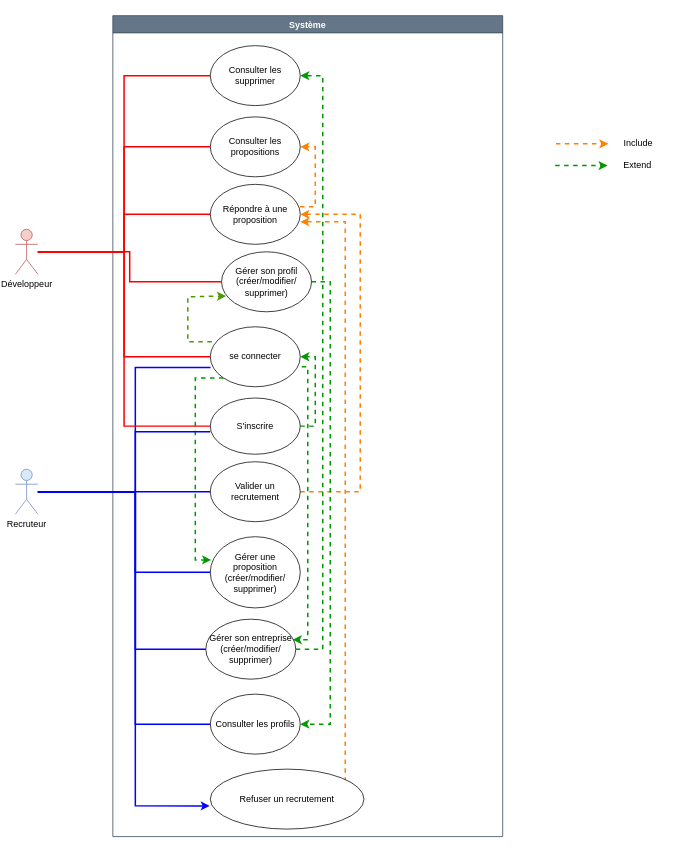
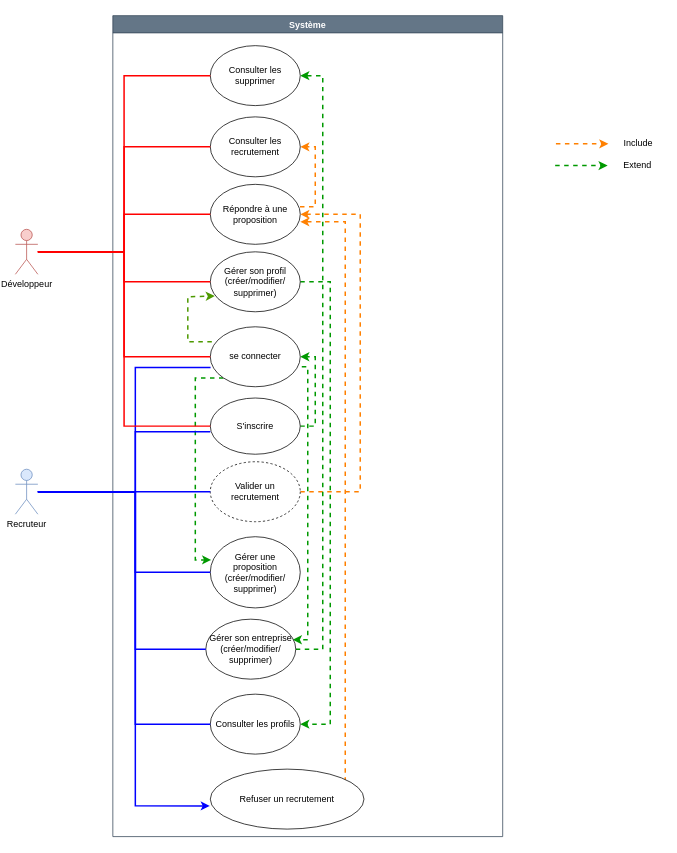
(255, 147) -> (255, 147)
(267, 282) -> (255, 282)
(255, 492) -> (255, 492)
